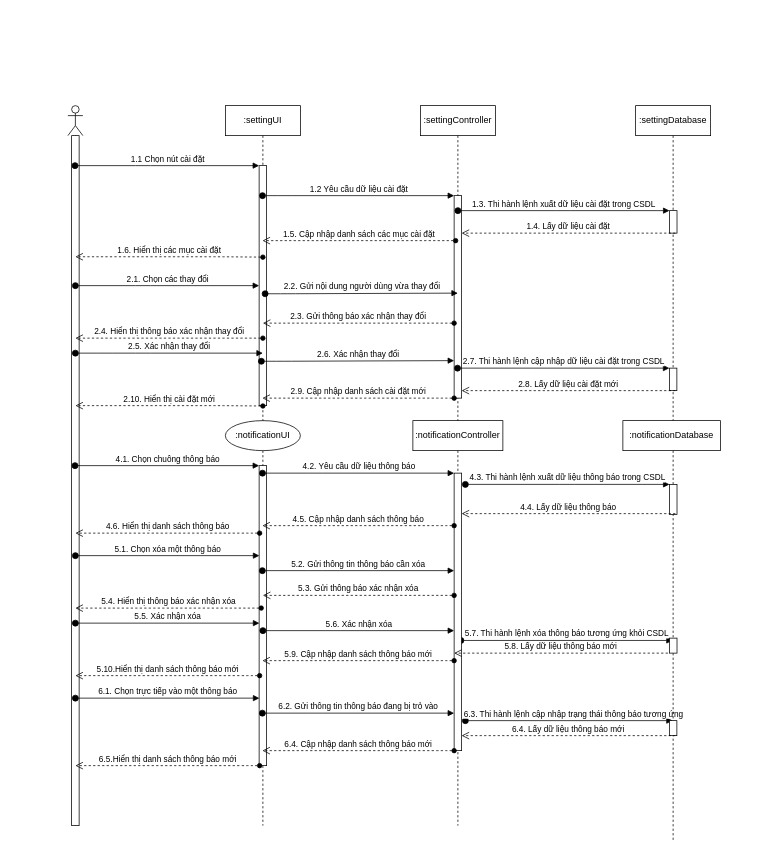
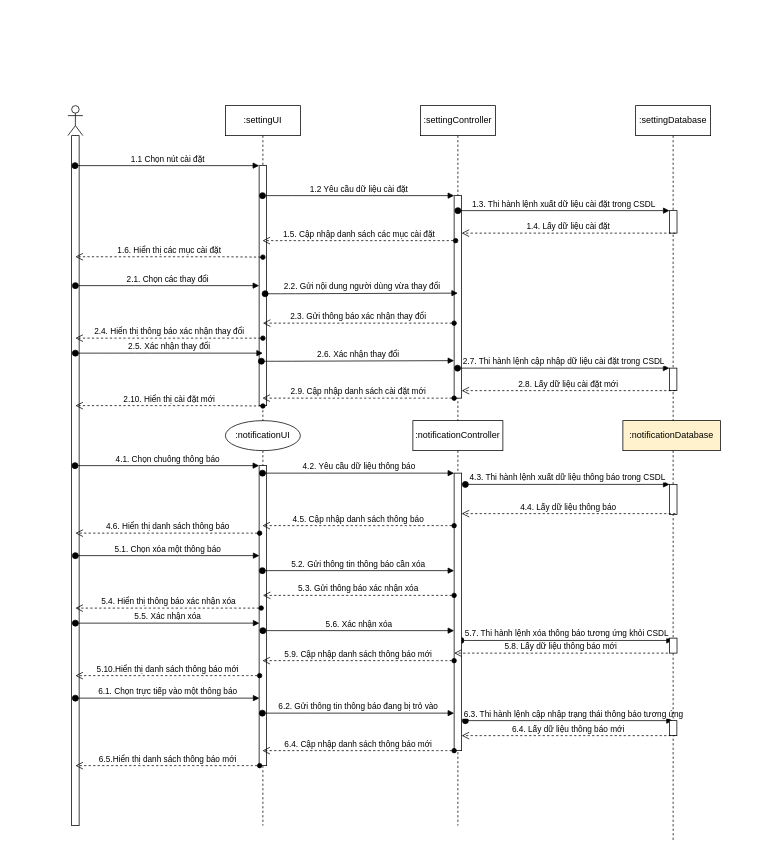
(672, 435) -> (672, 435)
